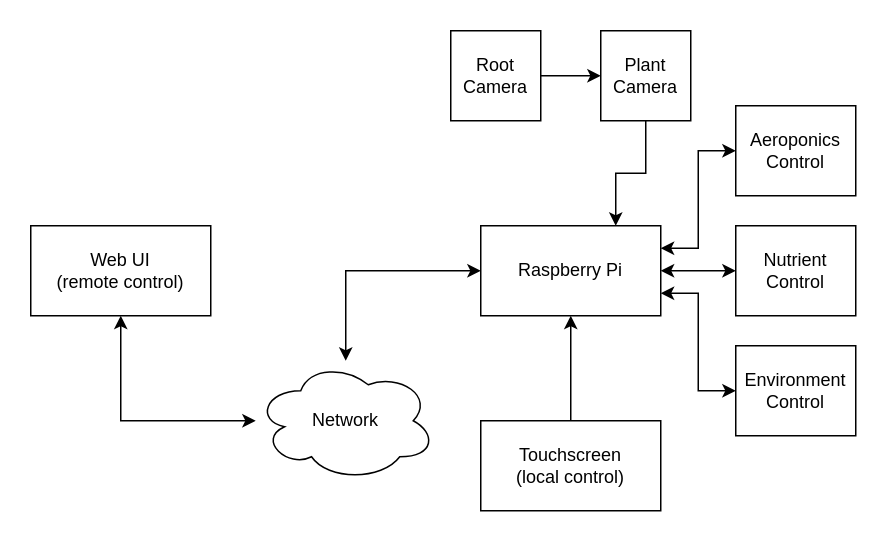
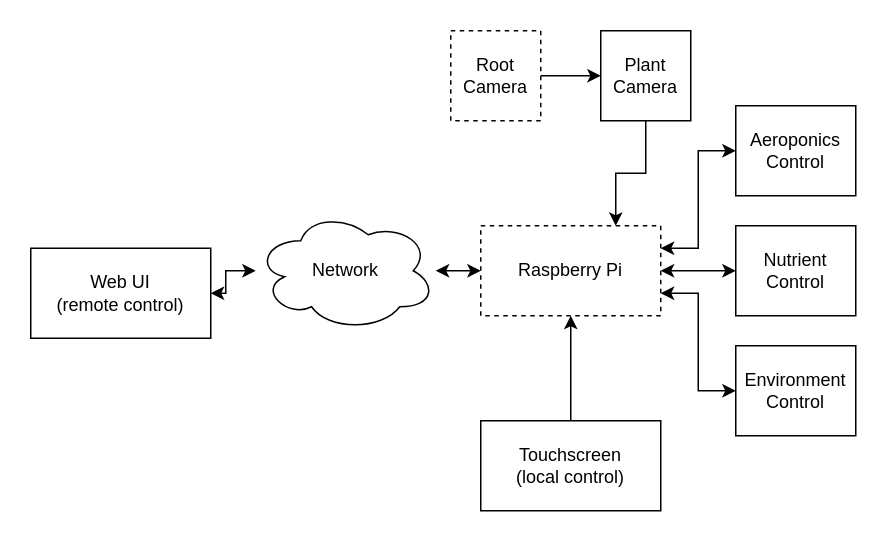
(496, 76) -> (496, 76)
(121, 271) -> (121, 293)
(571, 271) -> (571, 271)
(346, 421) -> (346, 271)
